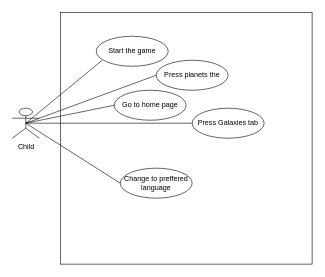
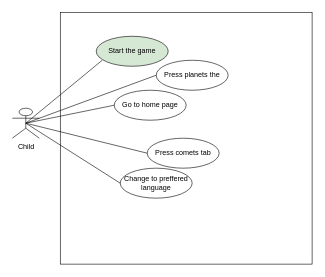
(132, 51) -> (132, 51)
(113, 123) -> none
(228, 123) -> none
none -> (90, 139)
none -> (183, 153)
